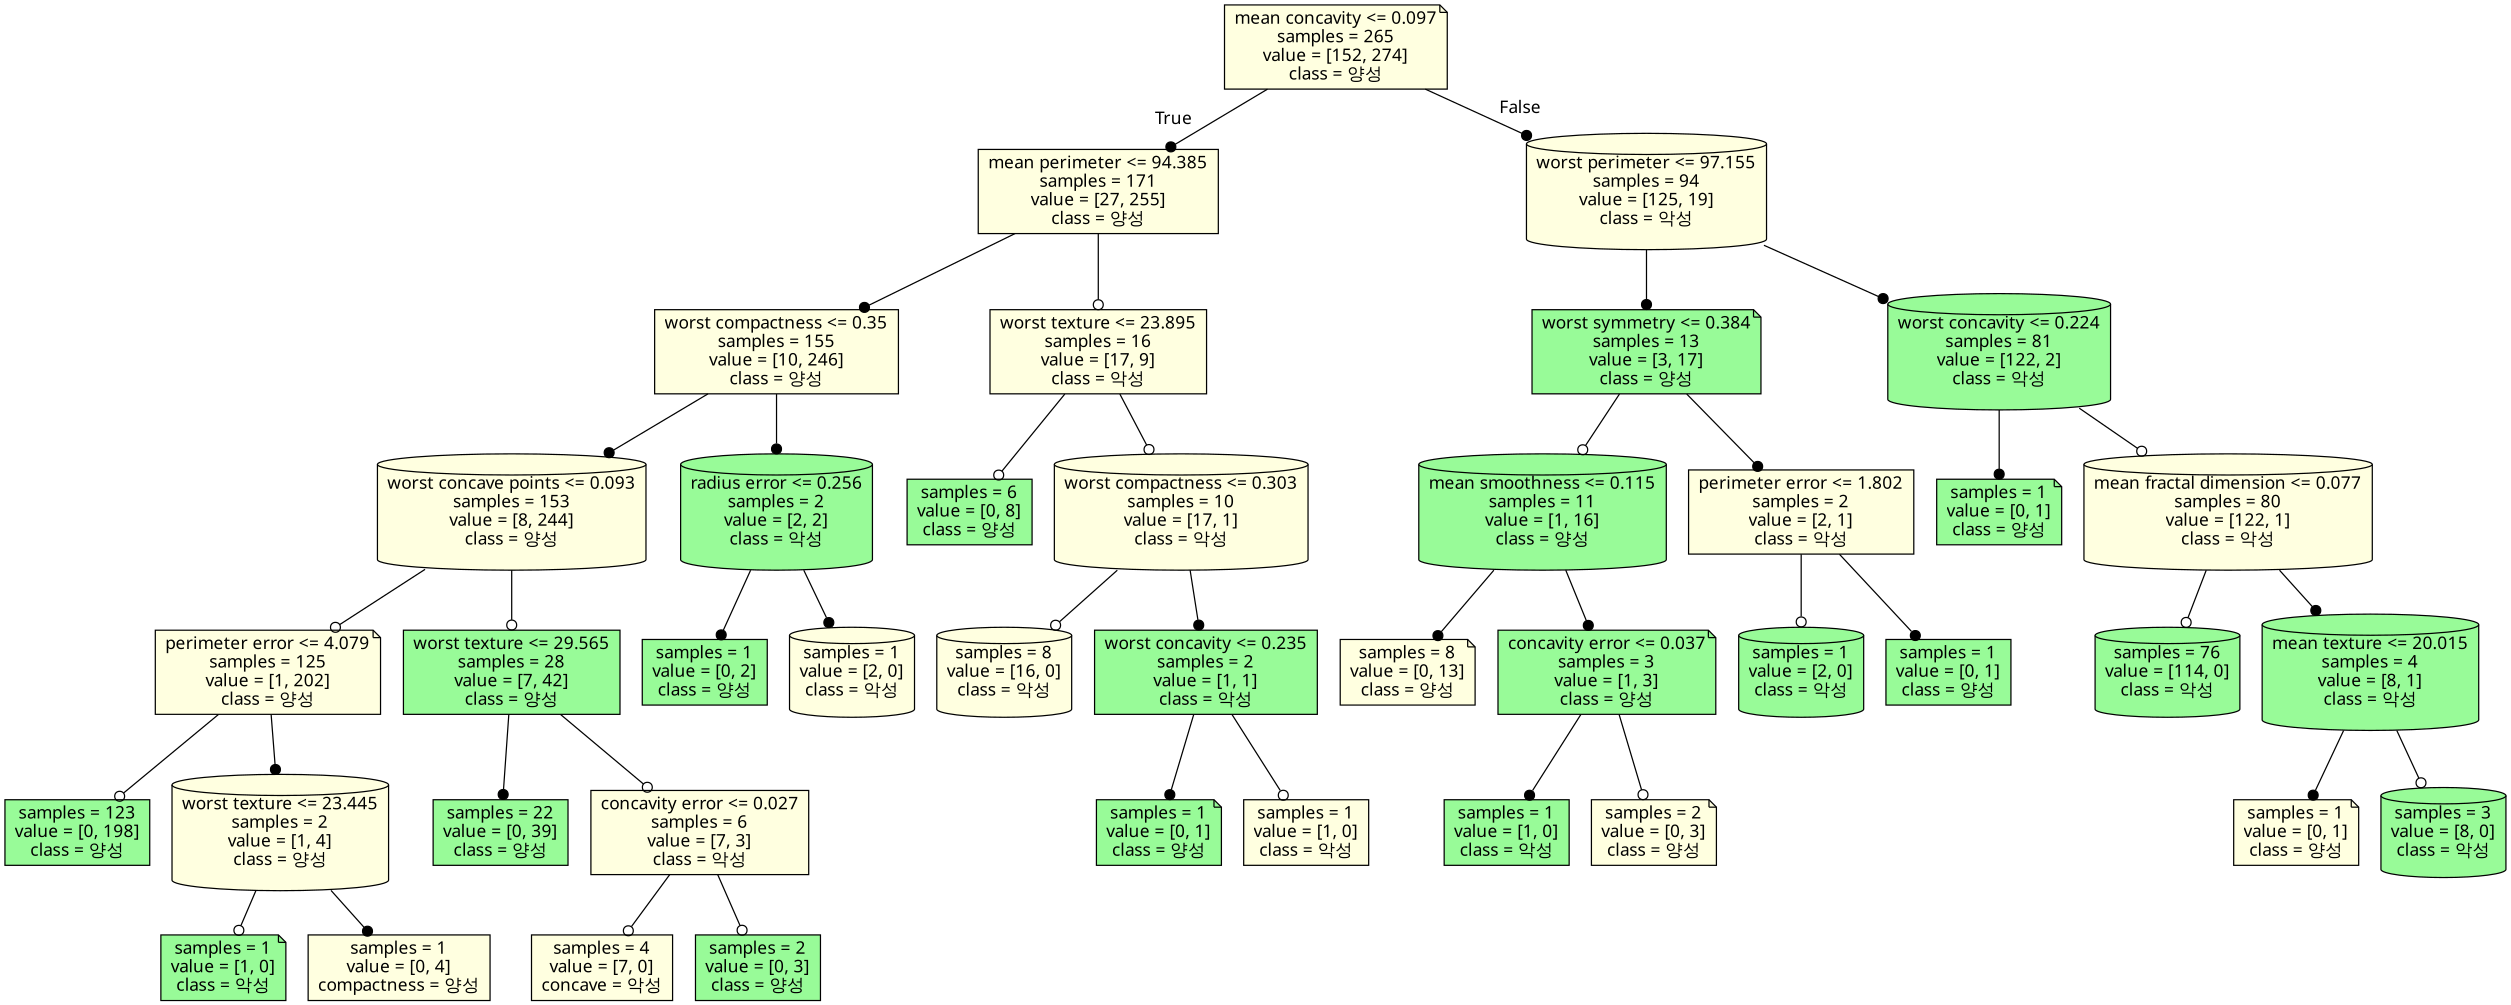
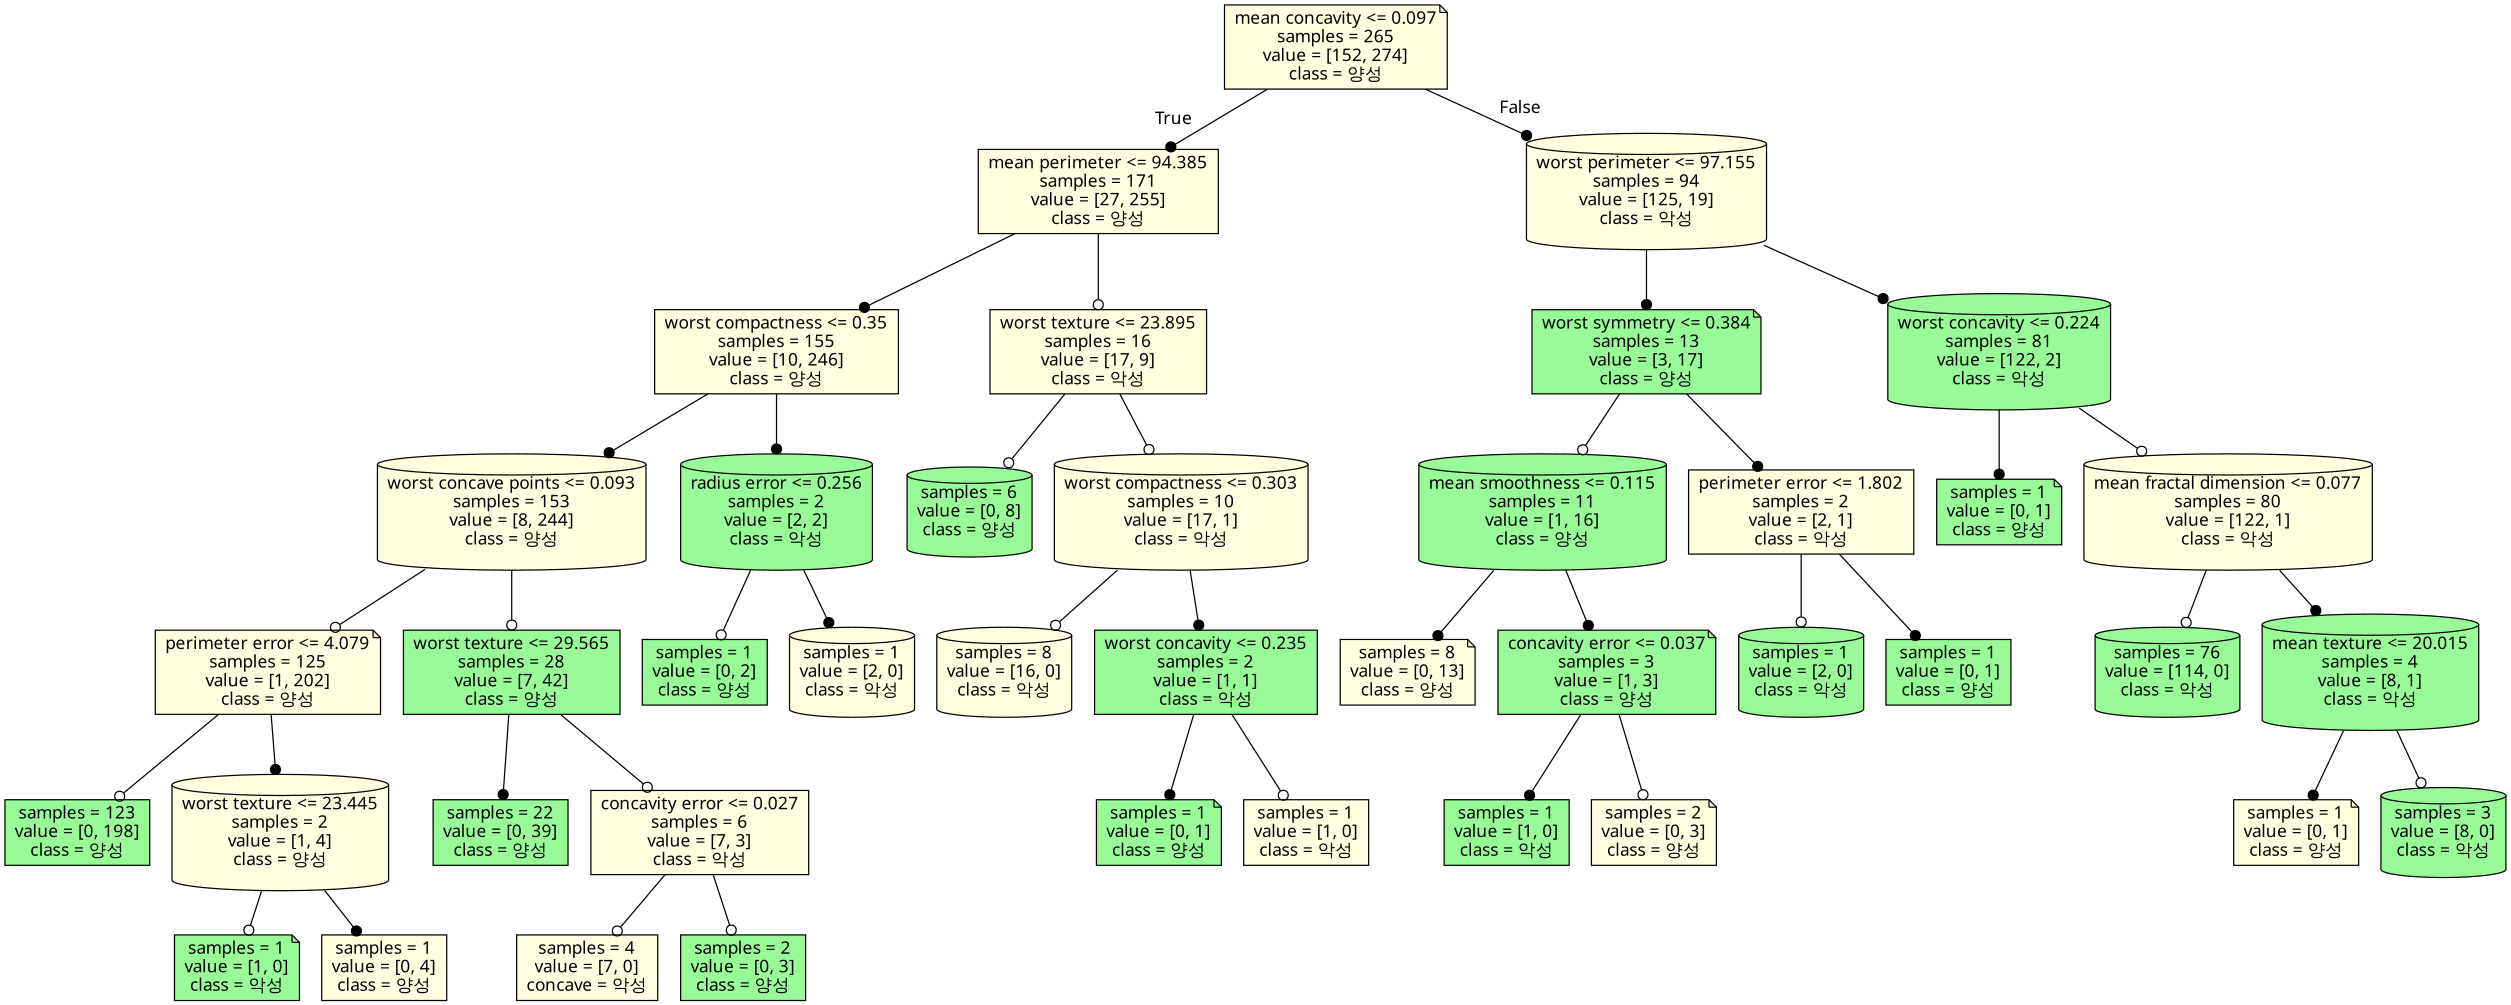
(970, 512) -> (970, 512)
(737, 600) -> (737, 600)
(399, 968) -> (384, 968)
